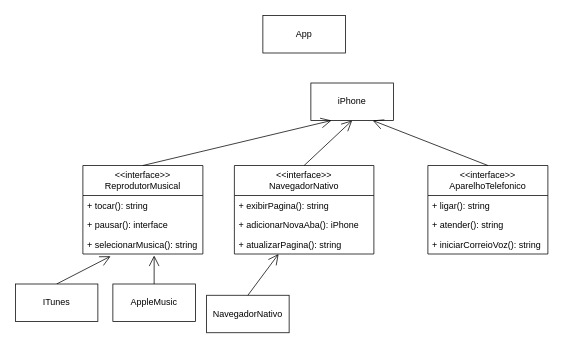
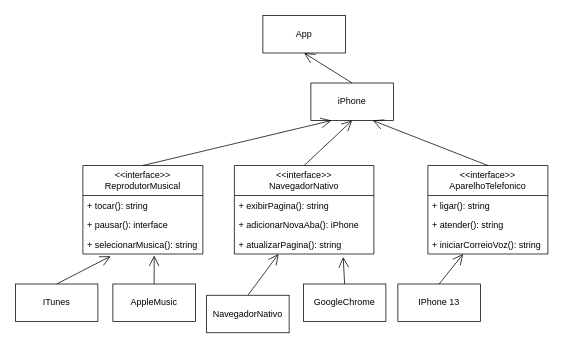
none -> (329, 68)
none -> (451, 270)
none -> (344, 272)
none -> (345, 303)
none -> (439, 303)
